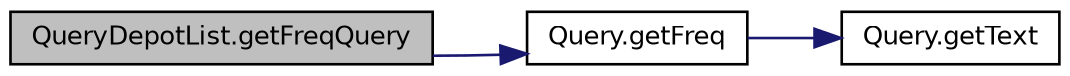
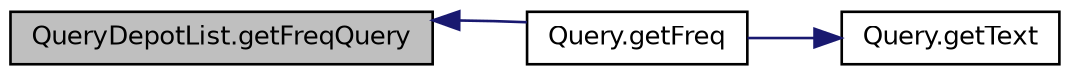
(467, 55) -> (493, 21)
